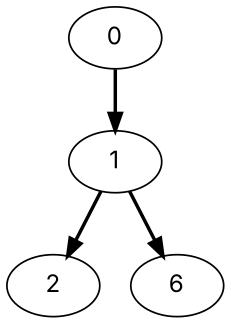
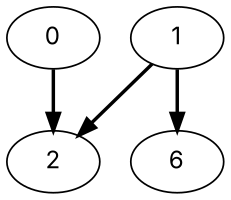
(115, 91) -> (53, 91)
